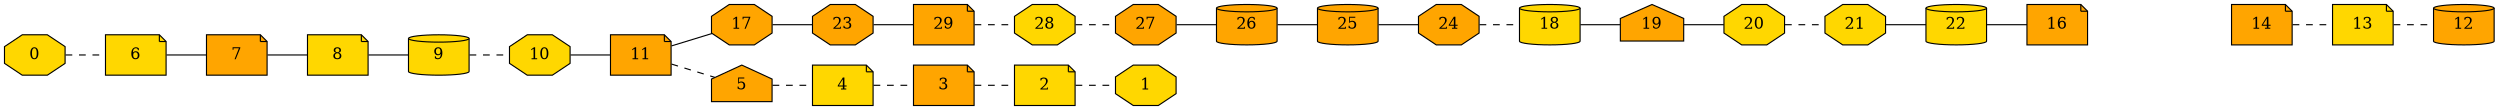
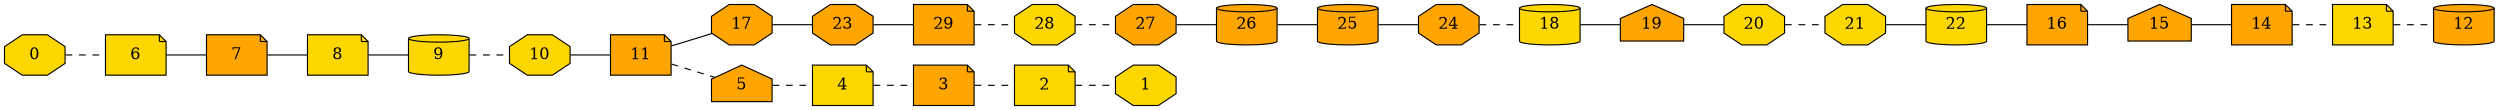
none -> (2160, 25)
